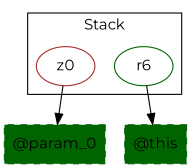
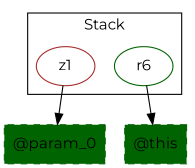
(66, 66) -> (66, 66)
